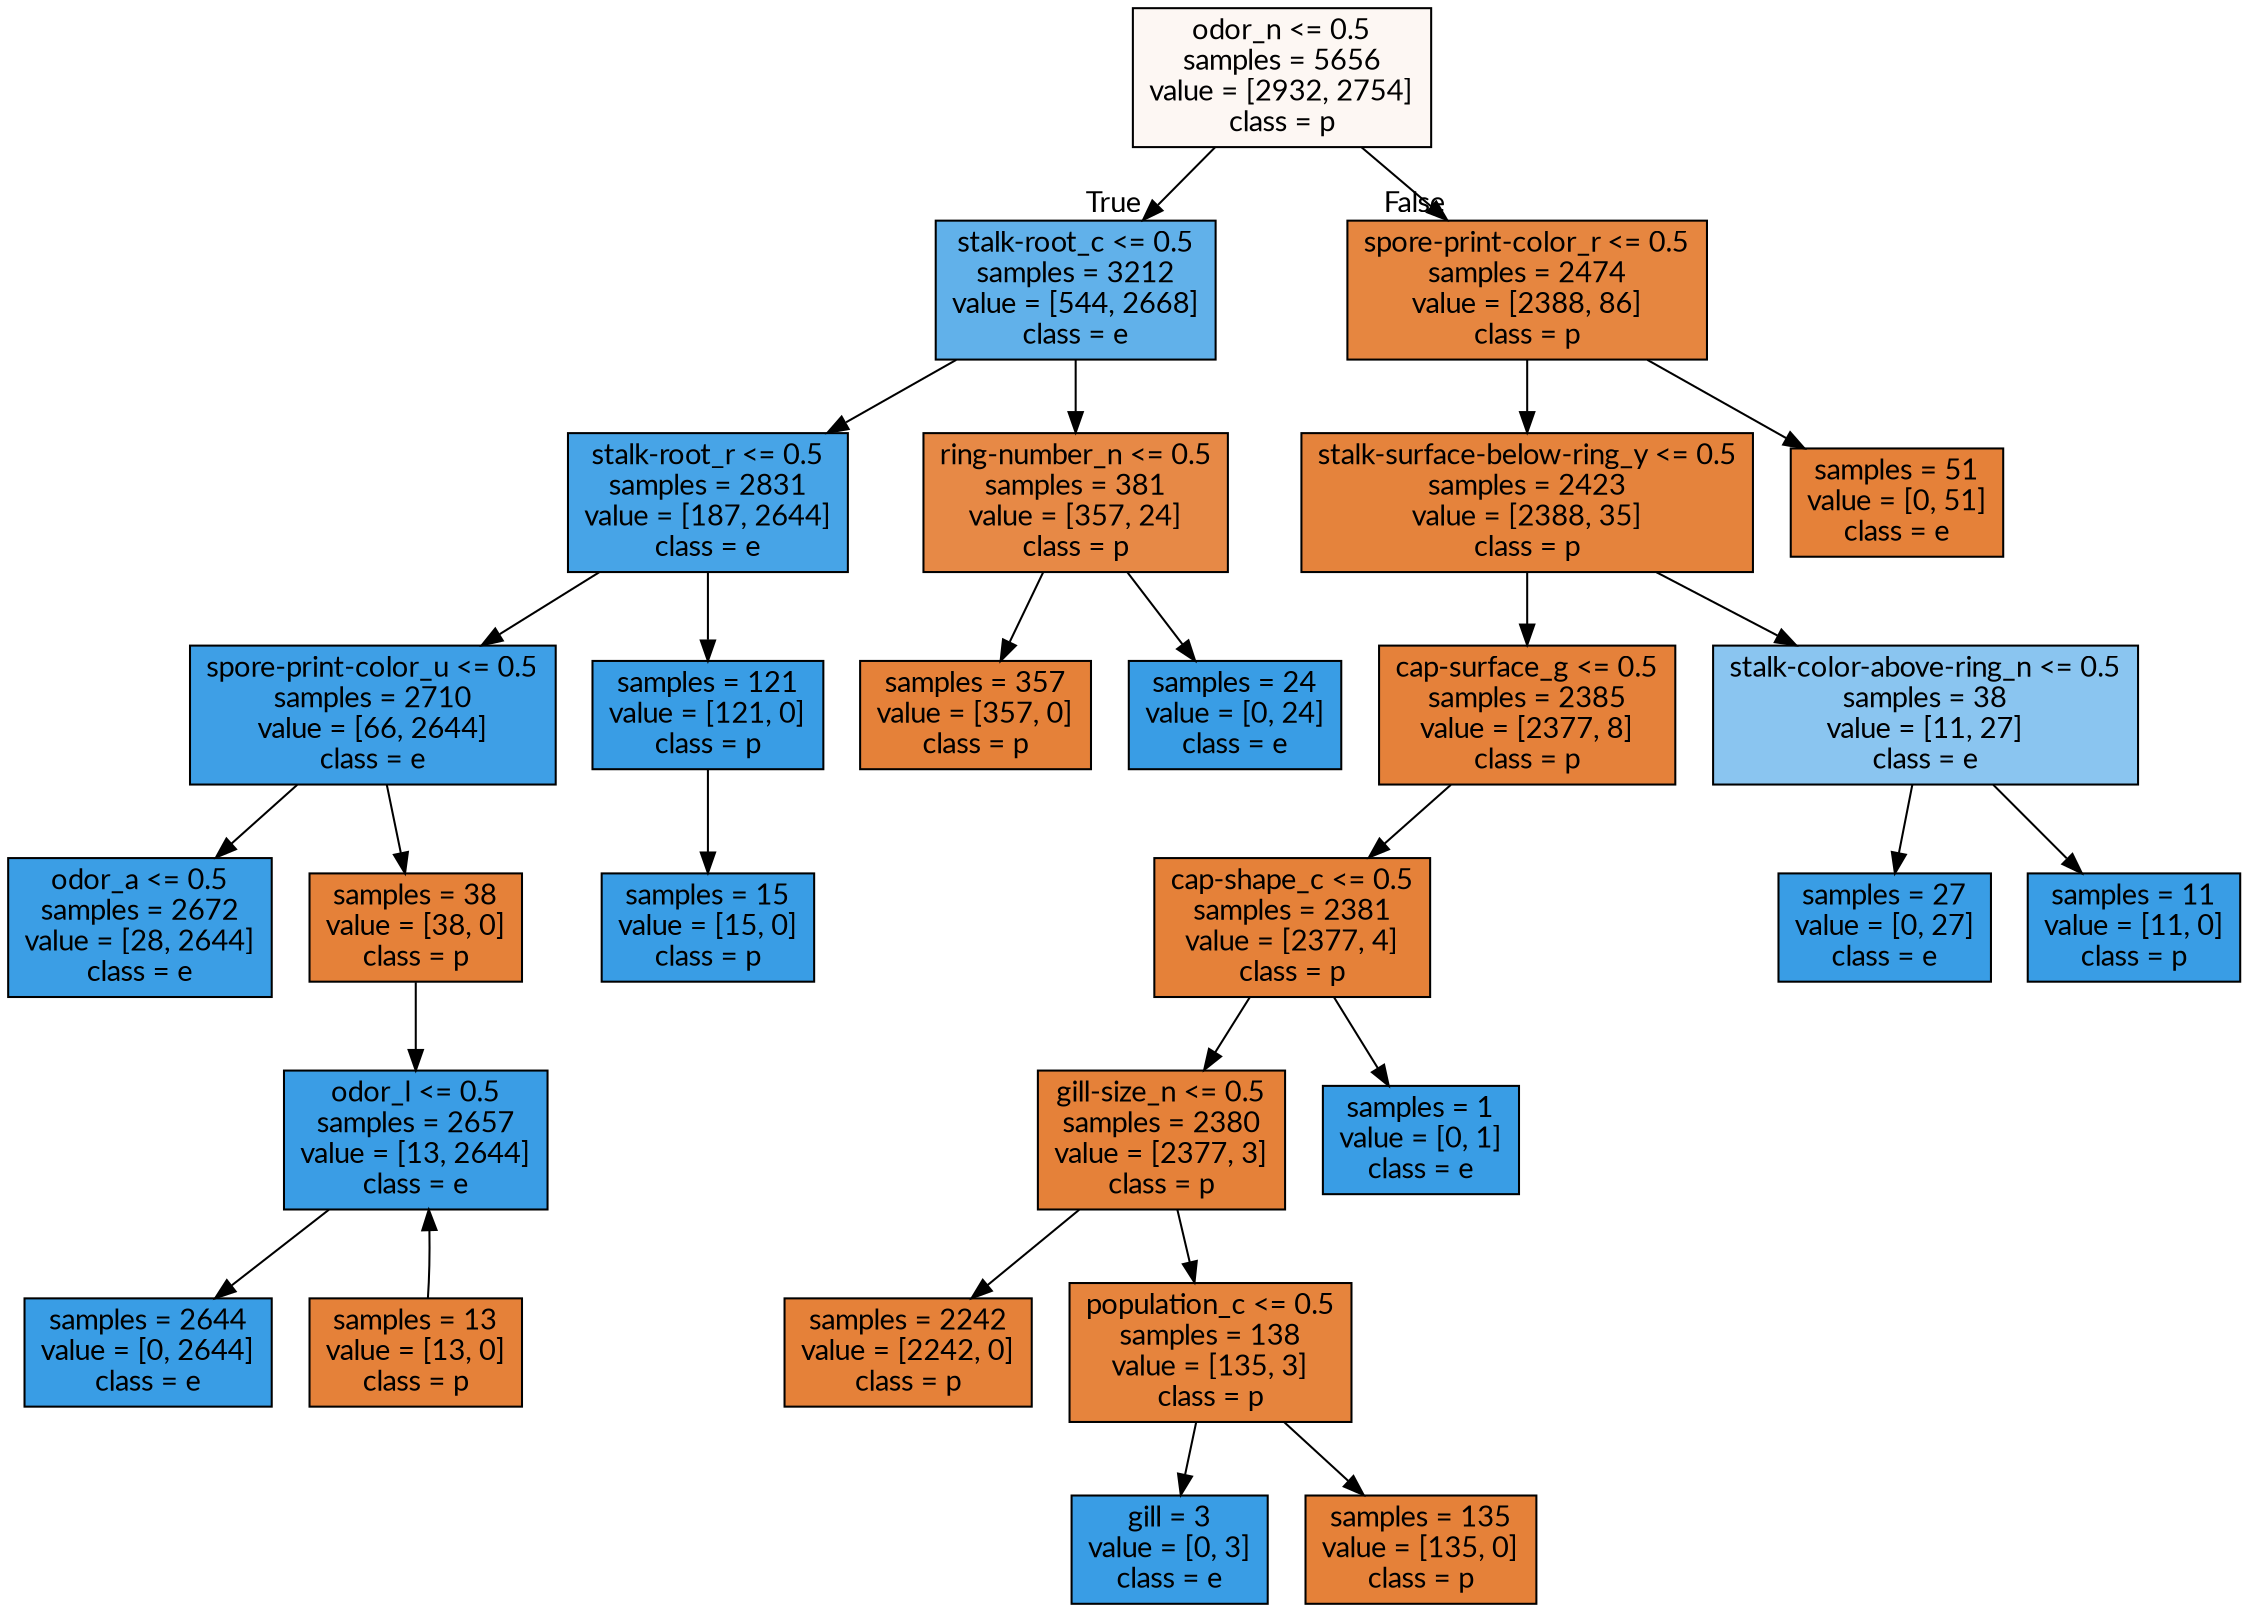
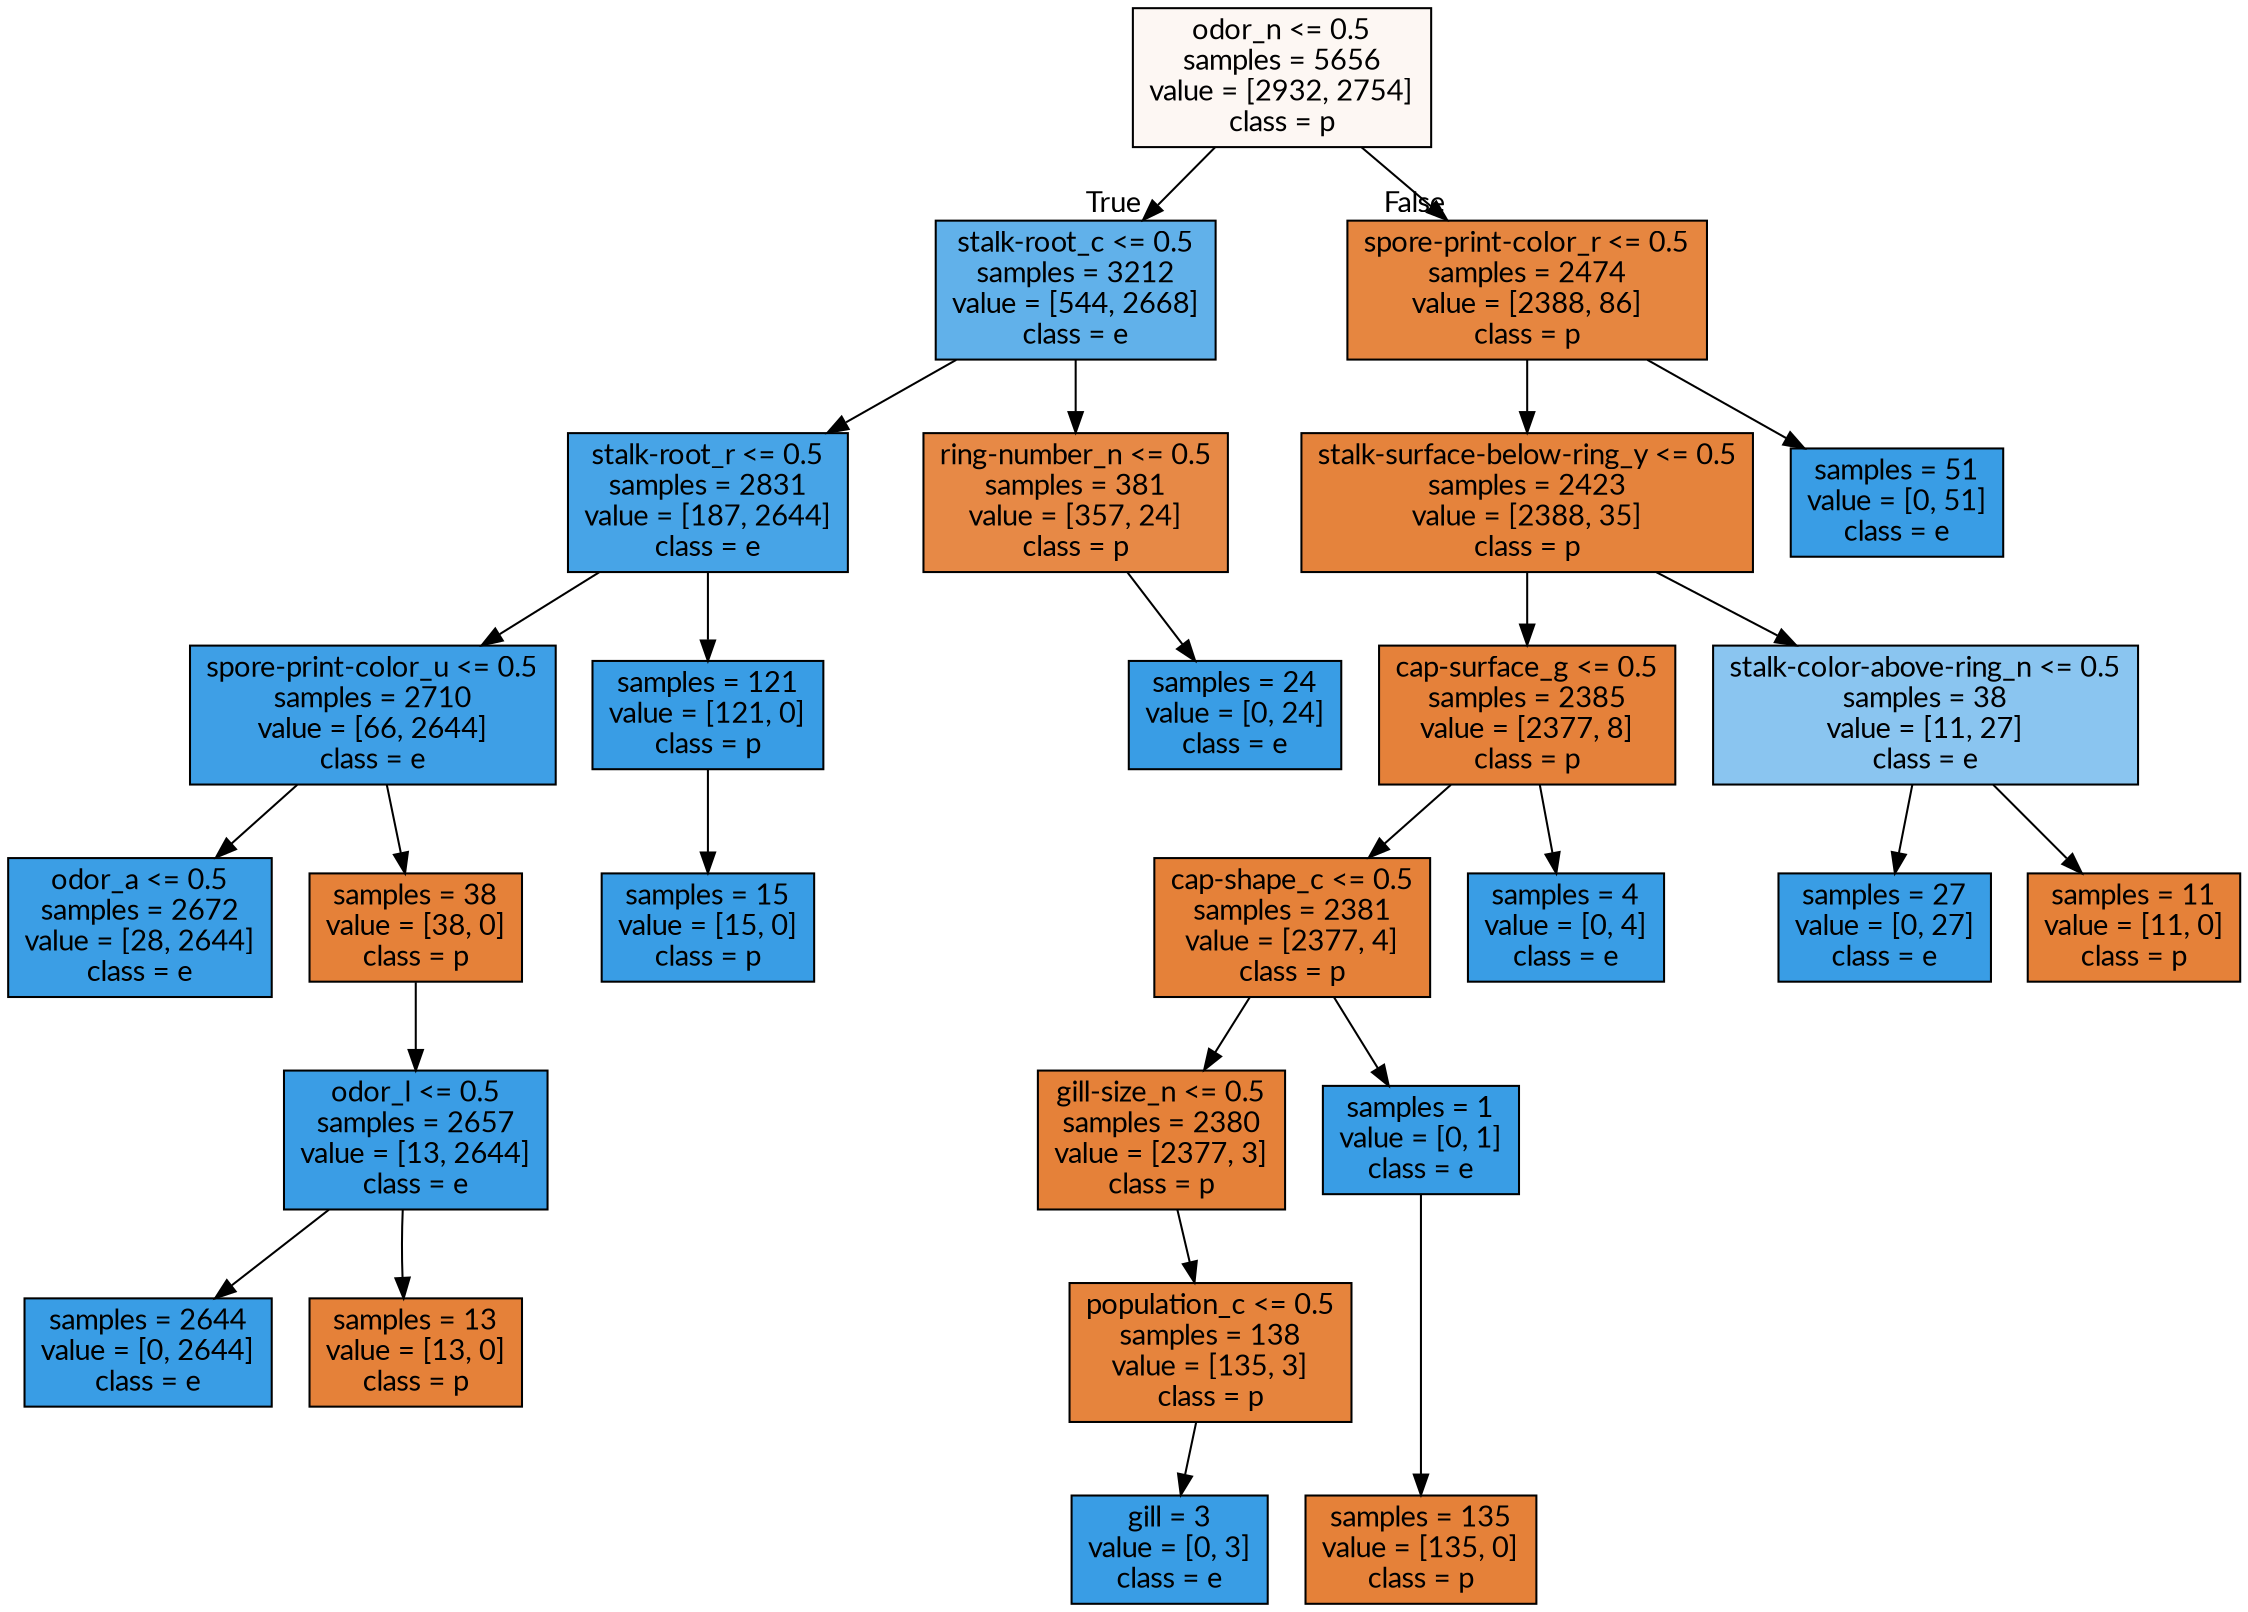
(1897, 503) -> (1897, 503)
(976, 715) -> none
none -> (1566, 928)
(2134, 928) -> (2134, 928)
(429, 1264) -> (402, 1244)
(908, 1353) -> none
(1316, 1451) -> (1421, 1334)
